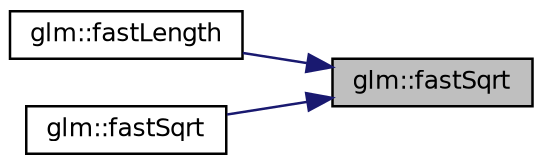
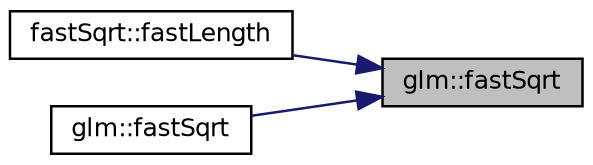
(126, 35) -> (151, 35)
